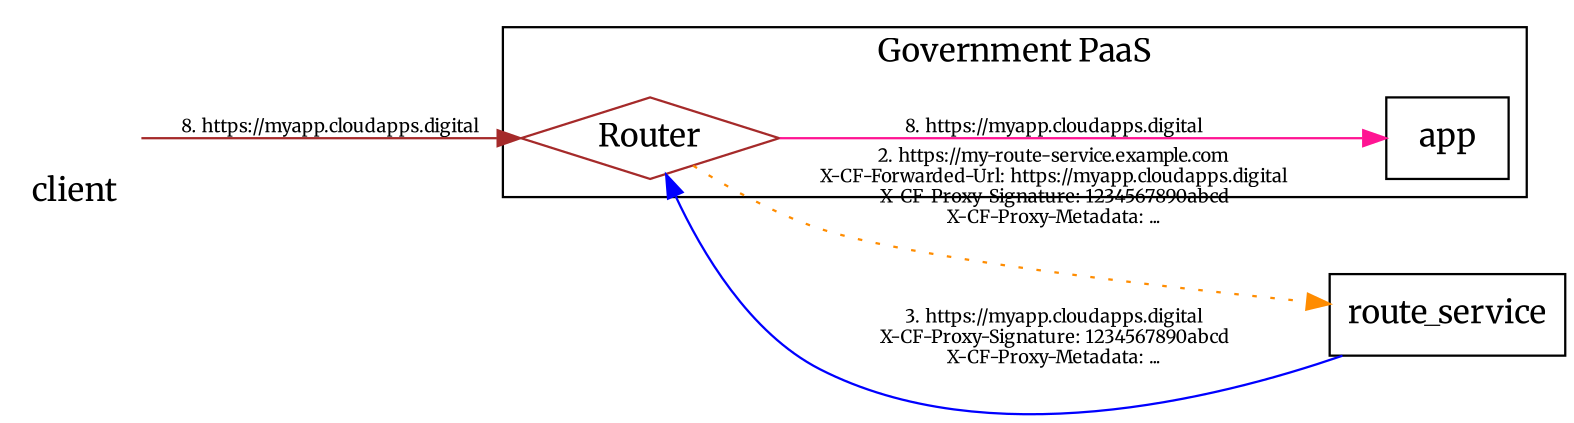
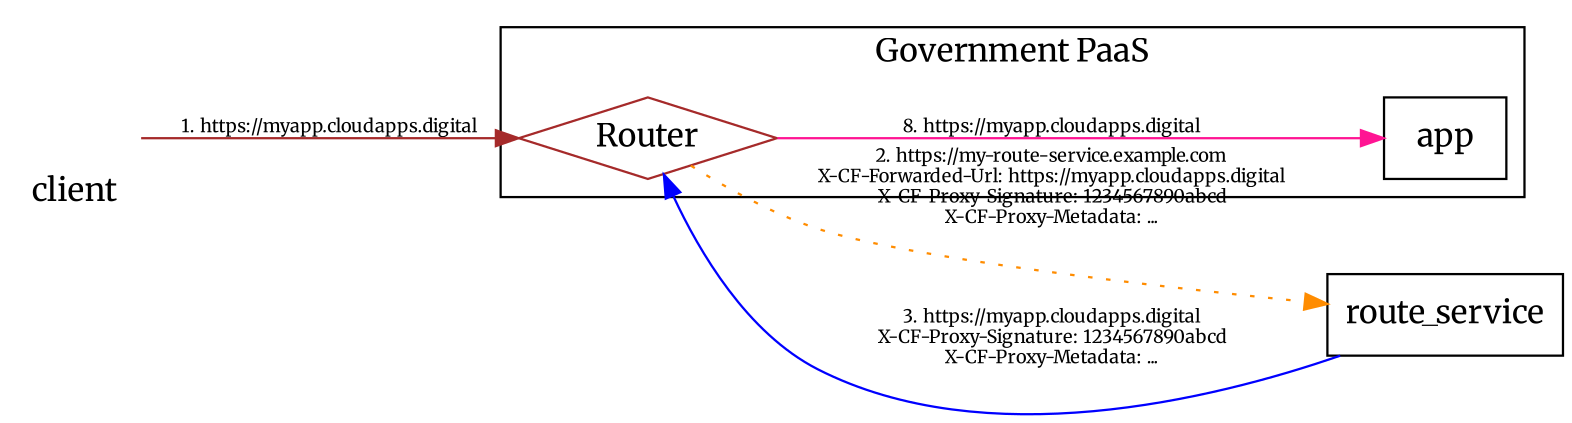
(331, 128) -> (330, 128)
